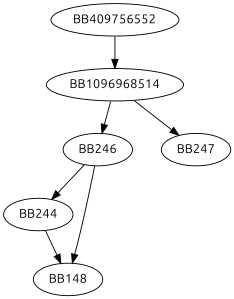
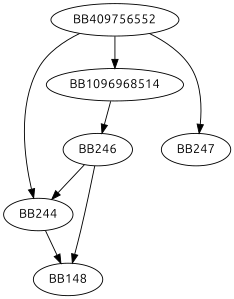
none -> (27, 101)
(153, 115) -> (192, 69)
